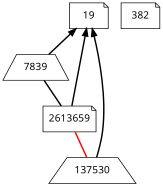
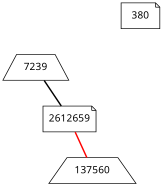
(89, 16) -> none
(140, 16) -> (140, 16)
(36, 67) -> (36, 67)
(70, 119) -> (70, 119)
(92, 171) -> (92, 171)
